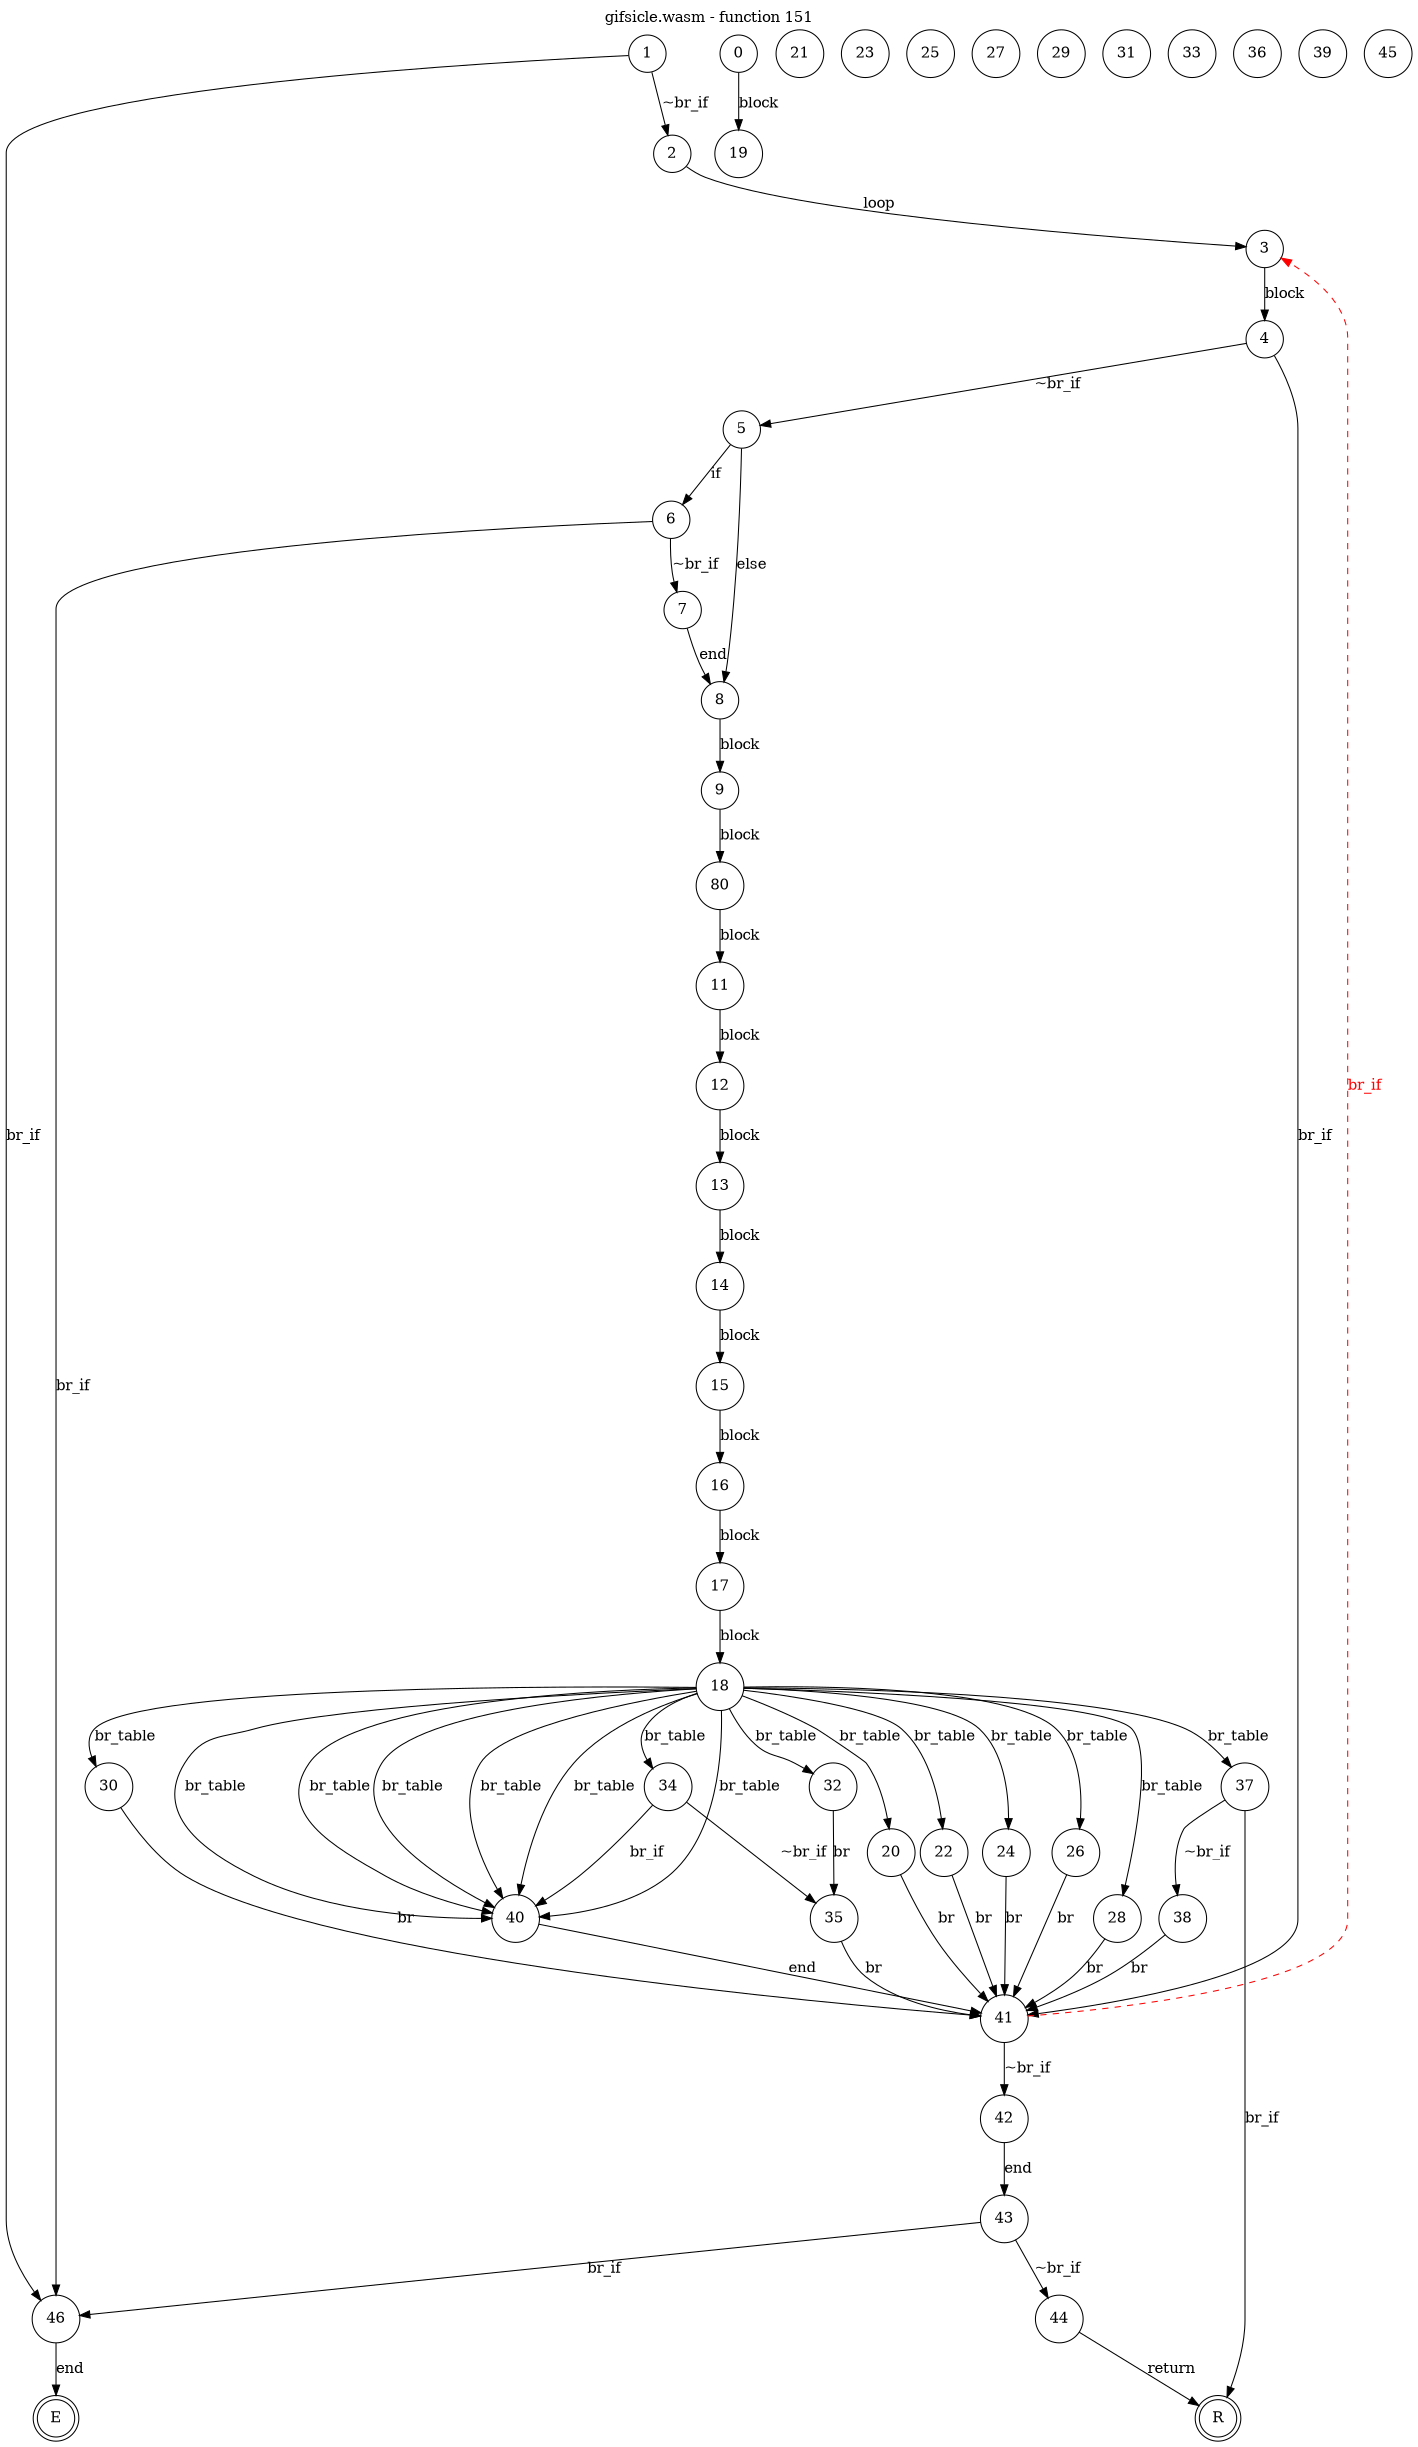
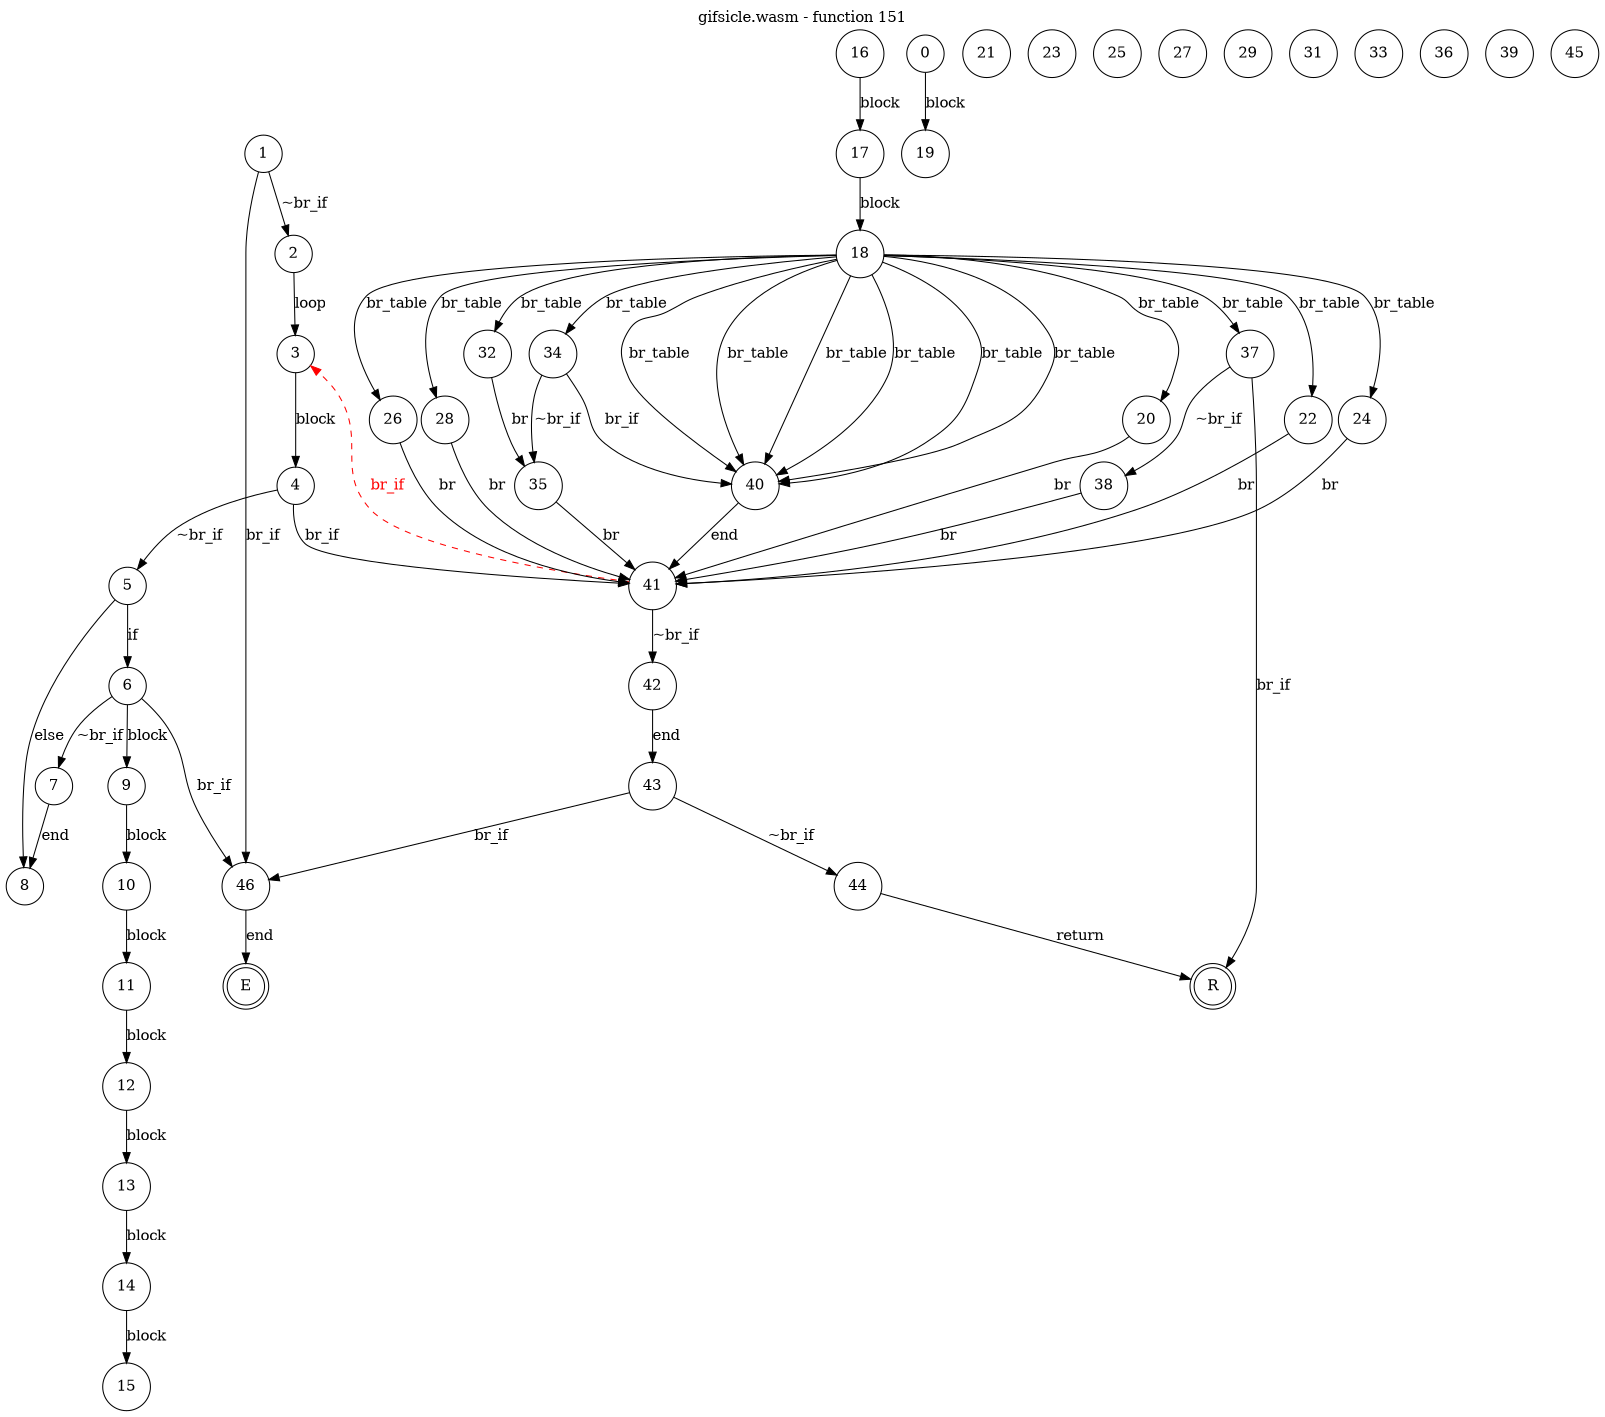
(720, 740) -> (127, 731)
(720, 886) -> (127, 886)
(720, 1431) -> none
(109, 1787) -> none
